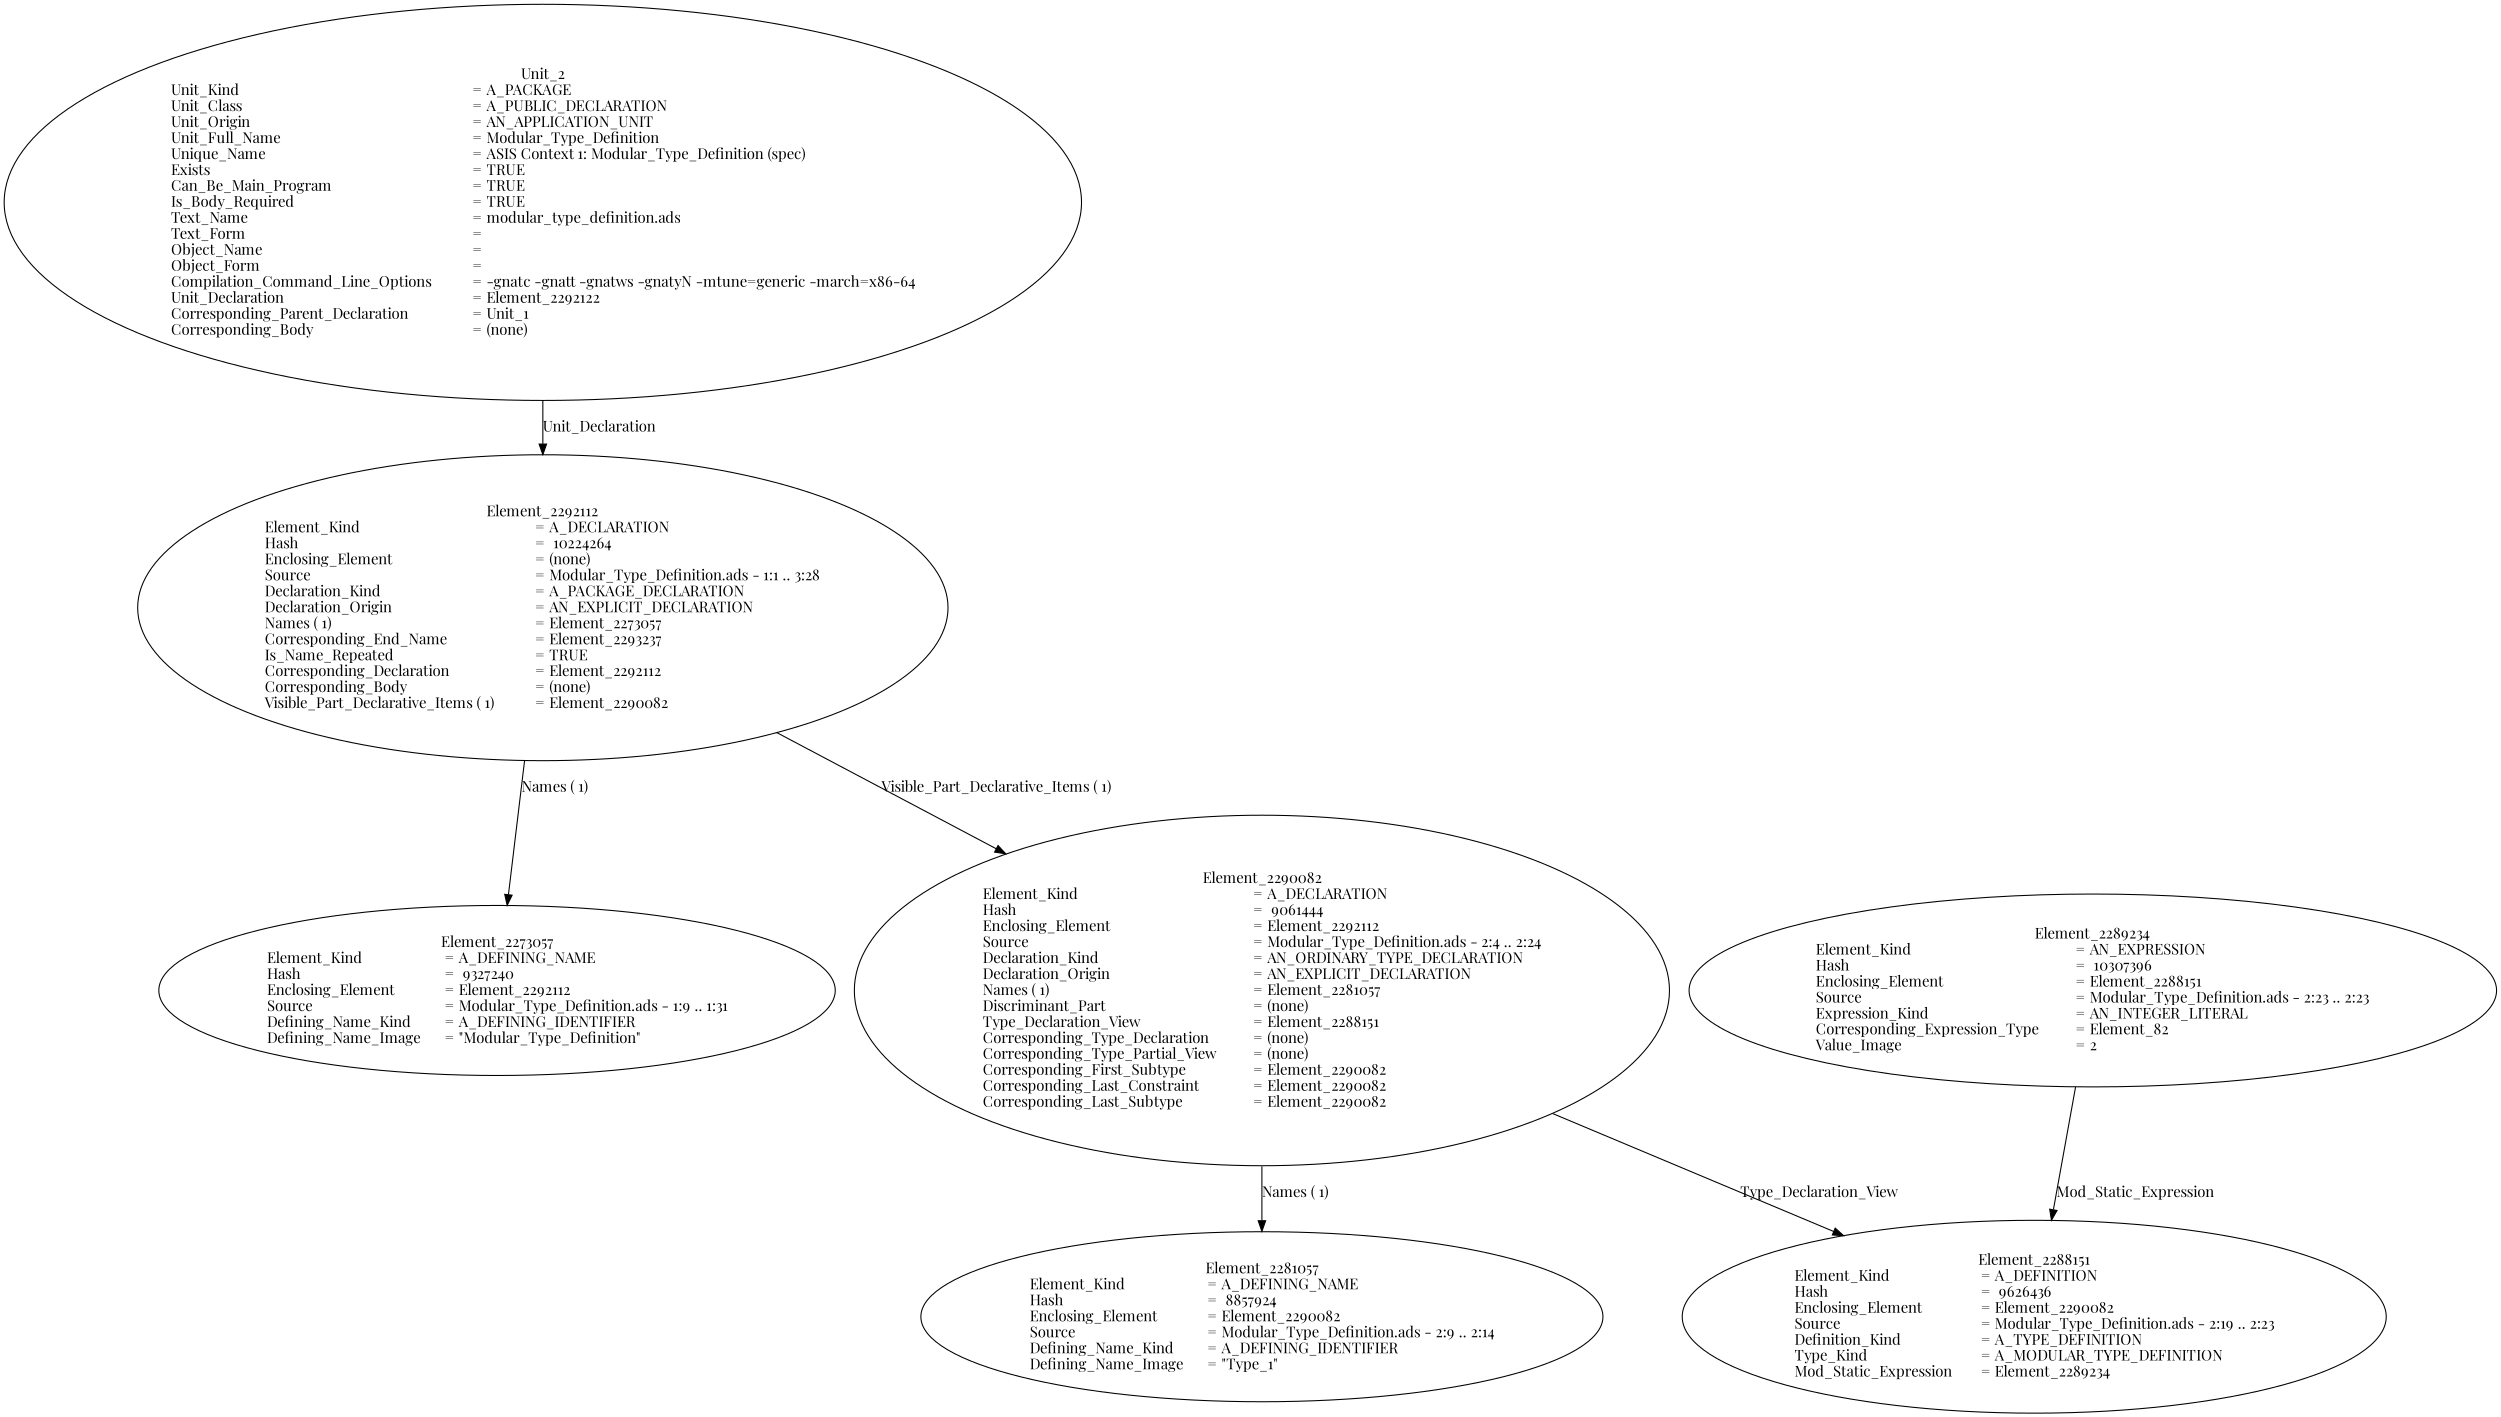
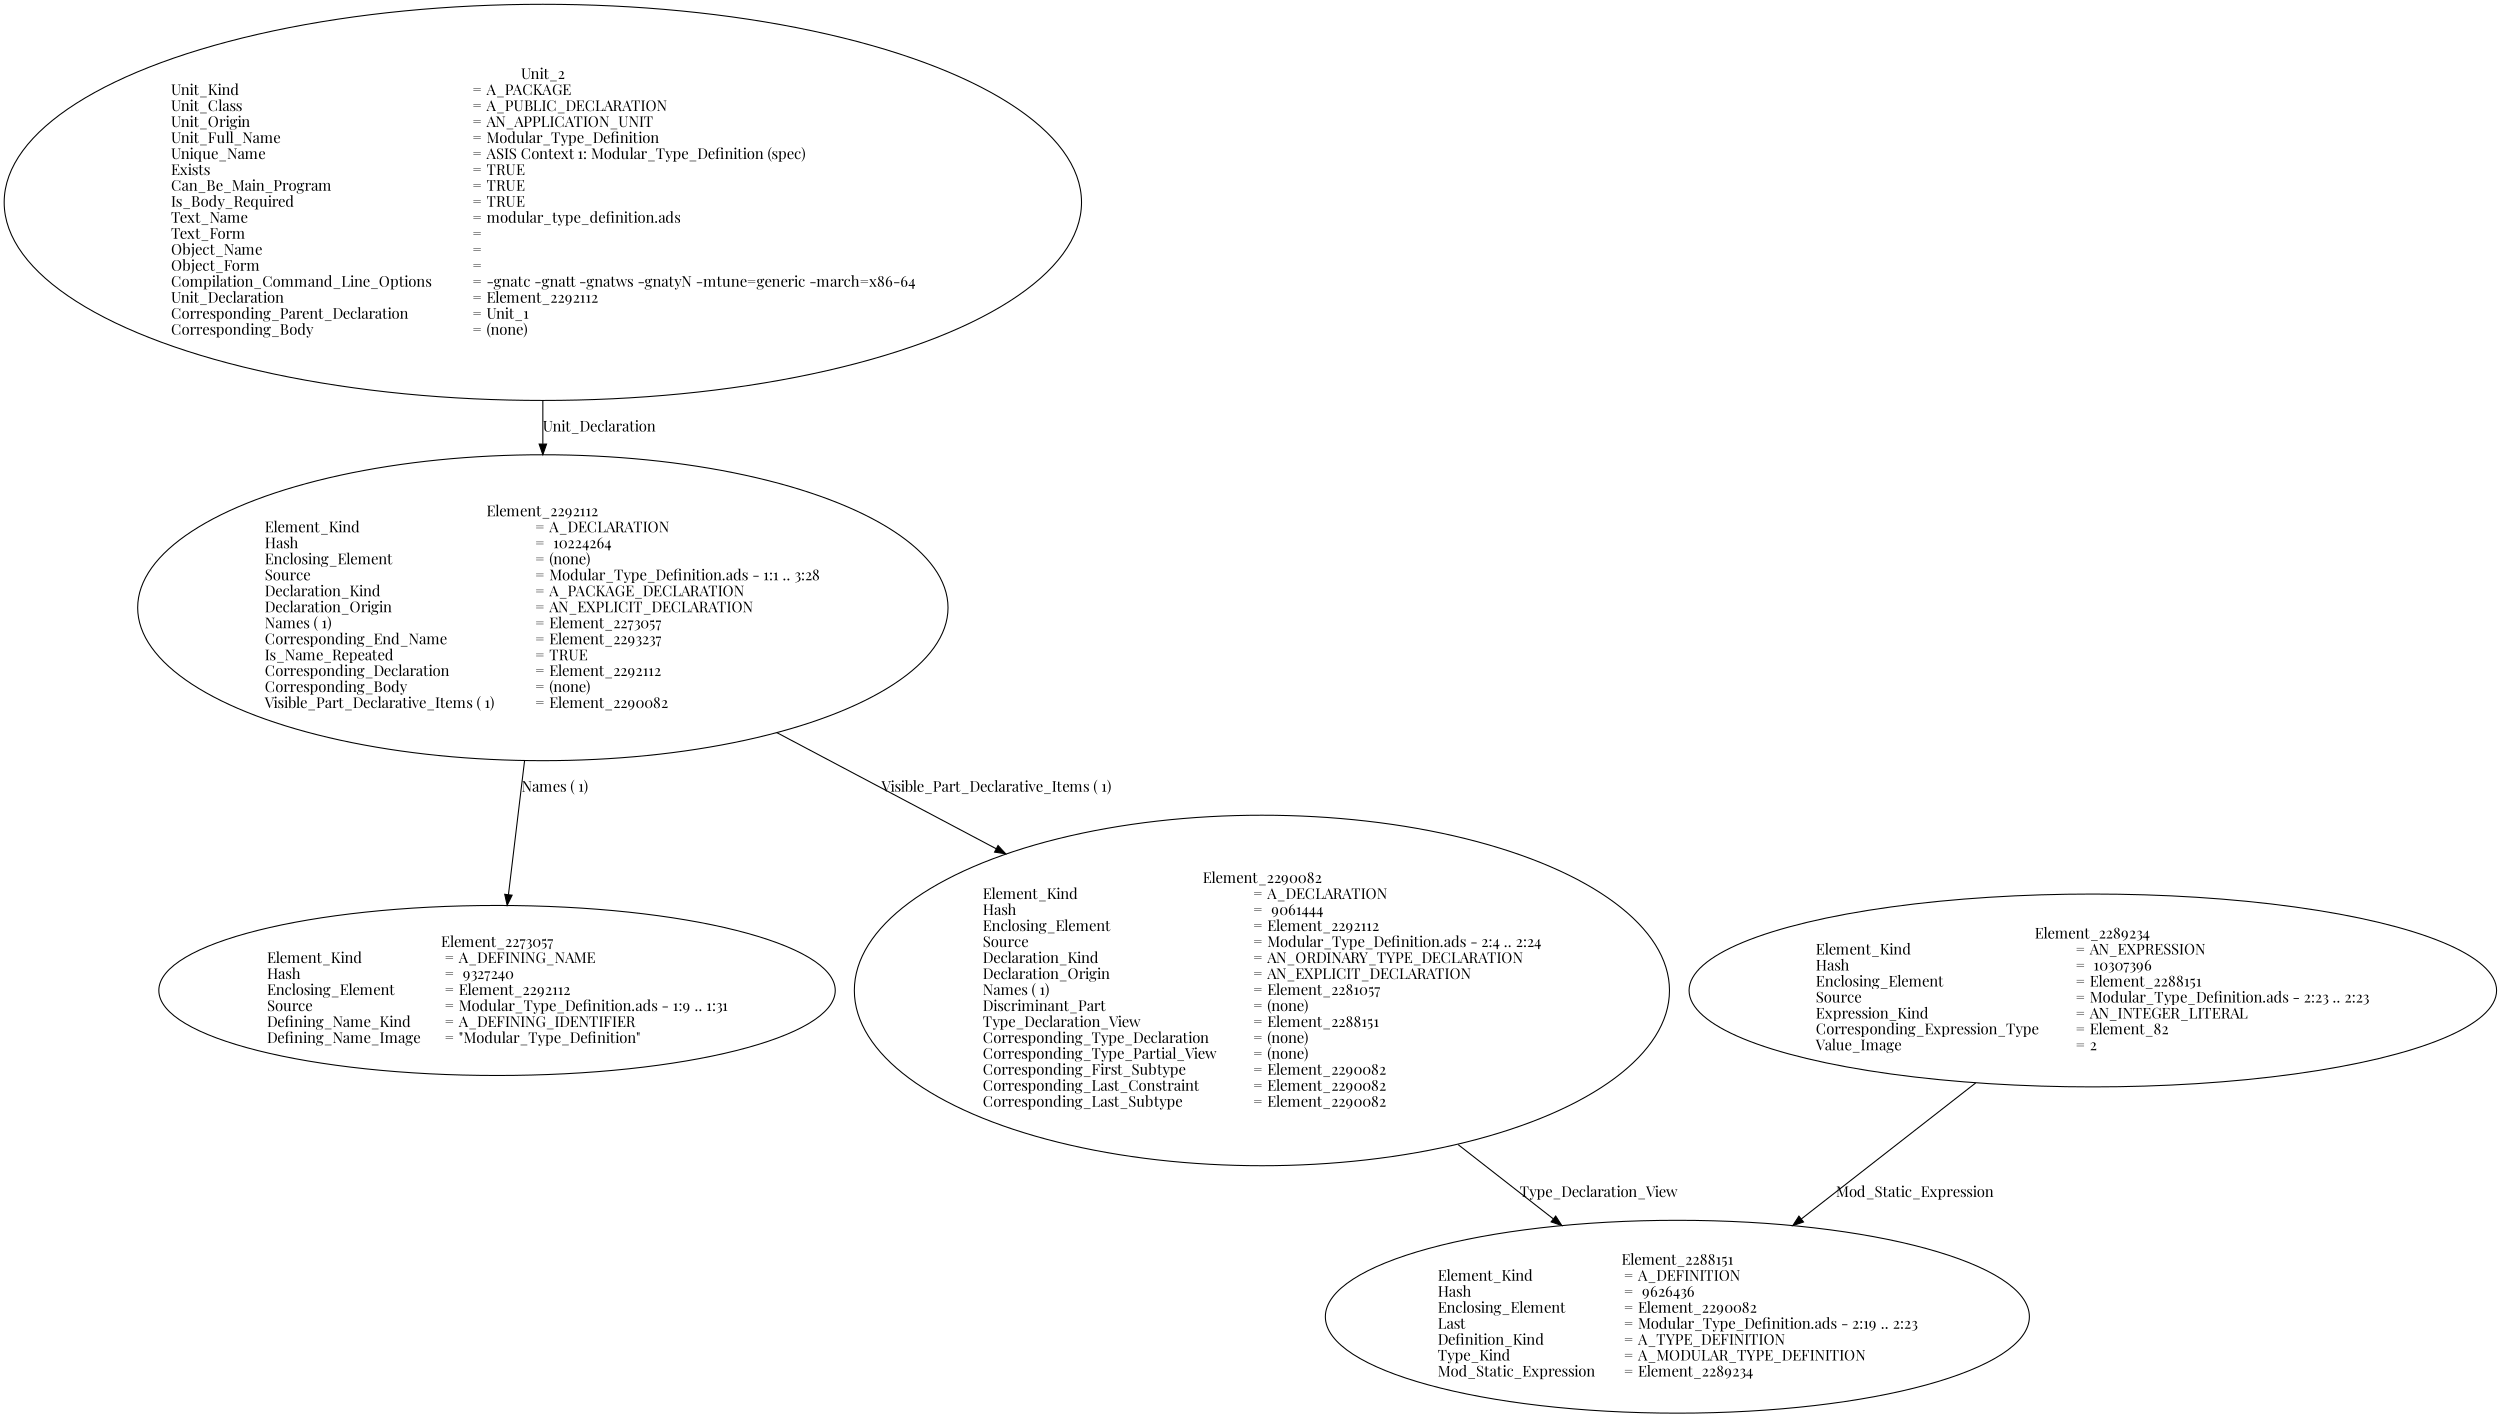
(543, 298) -> (543, 298)
(1262, 1317) -> none
(1822, 1324) -> (1456, 1324)
